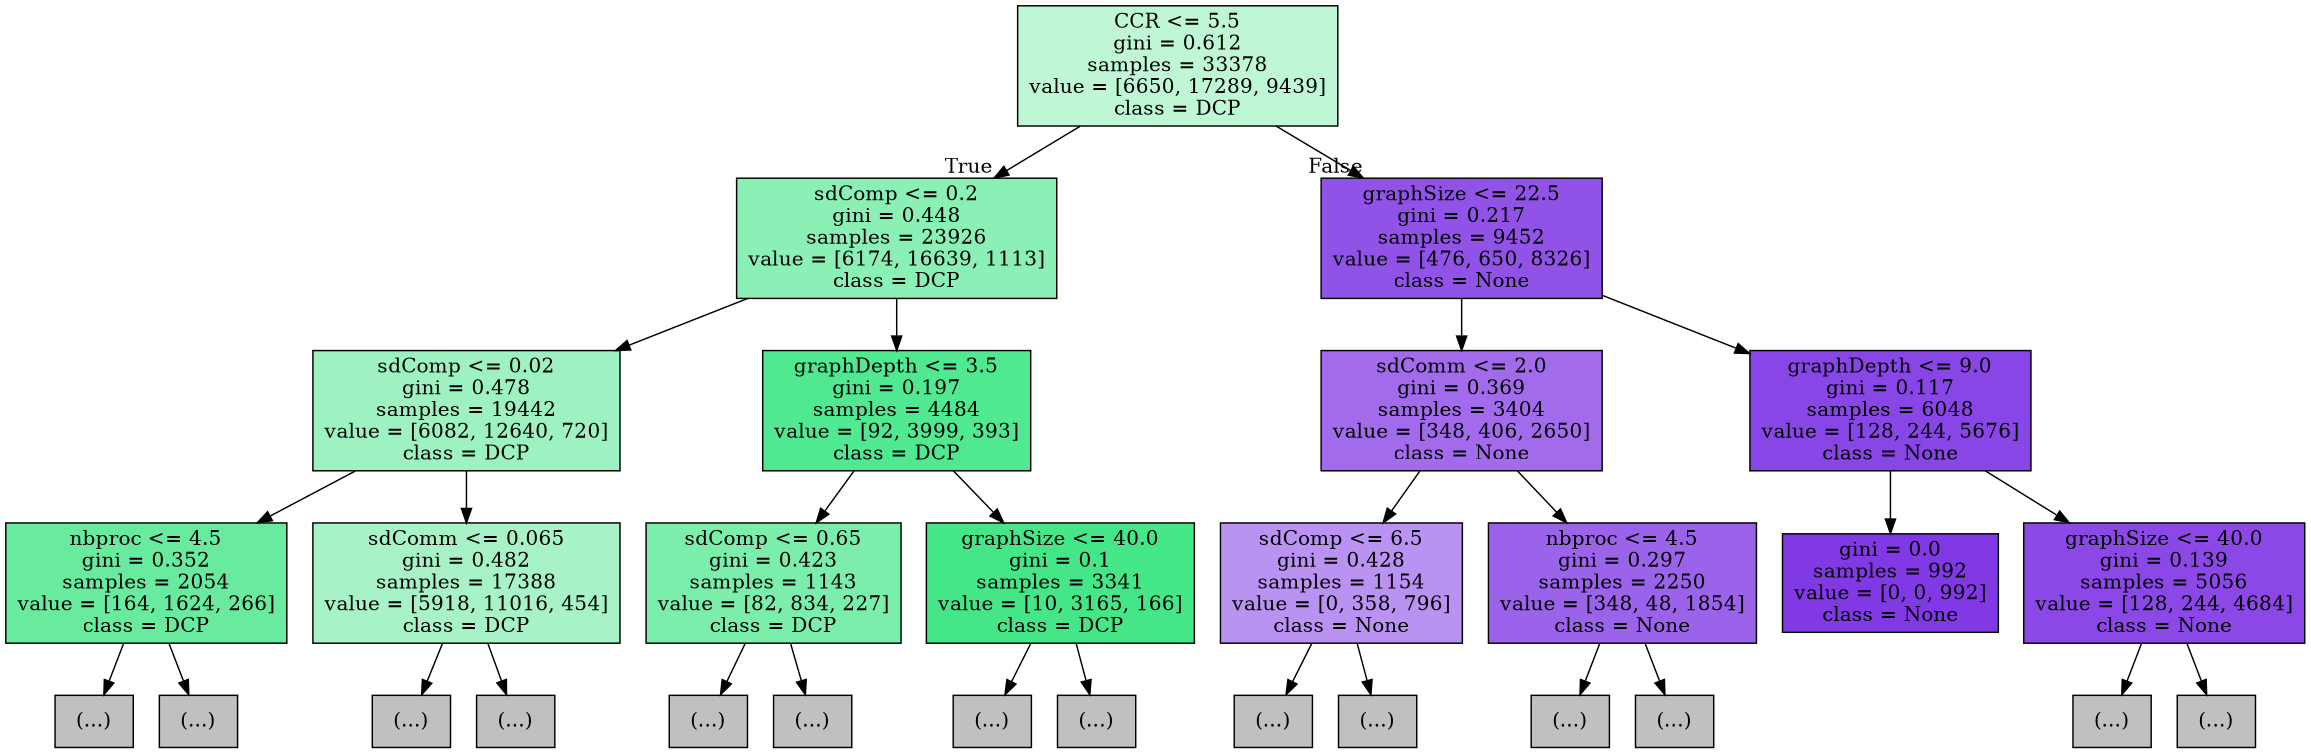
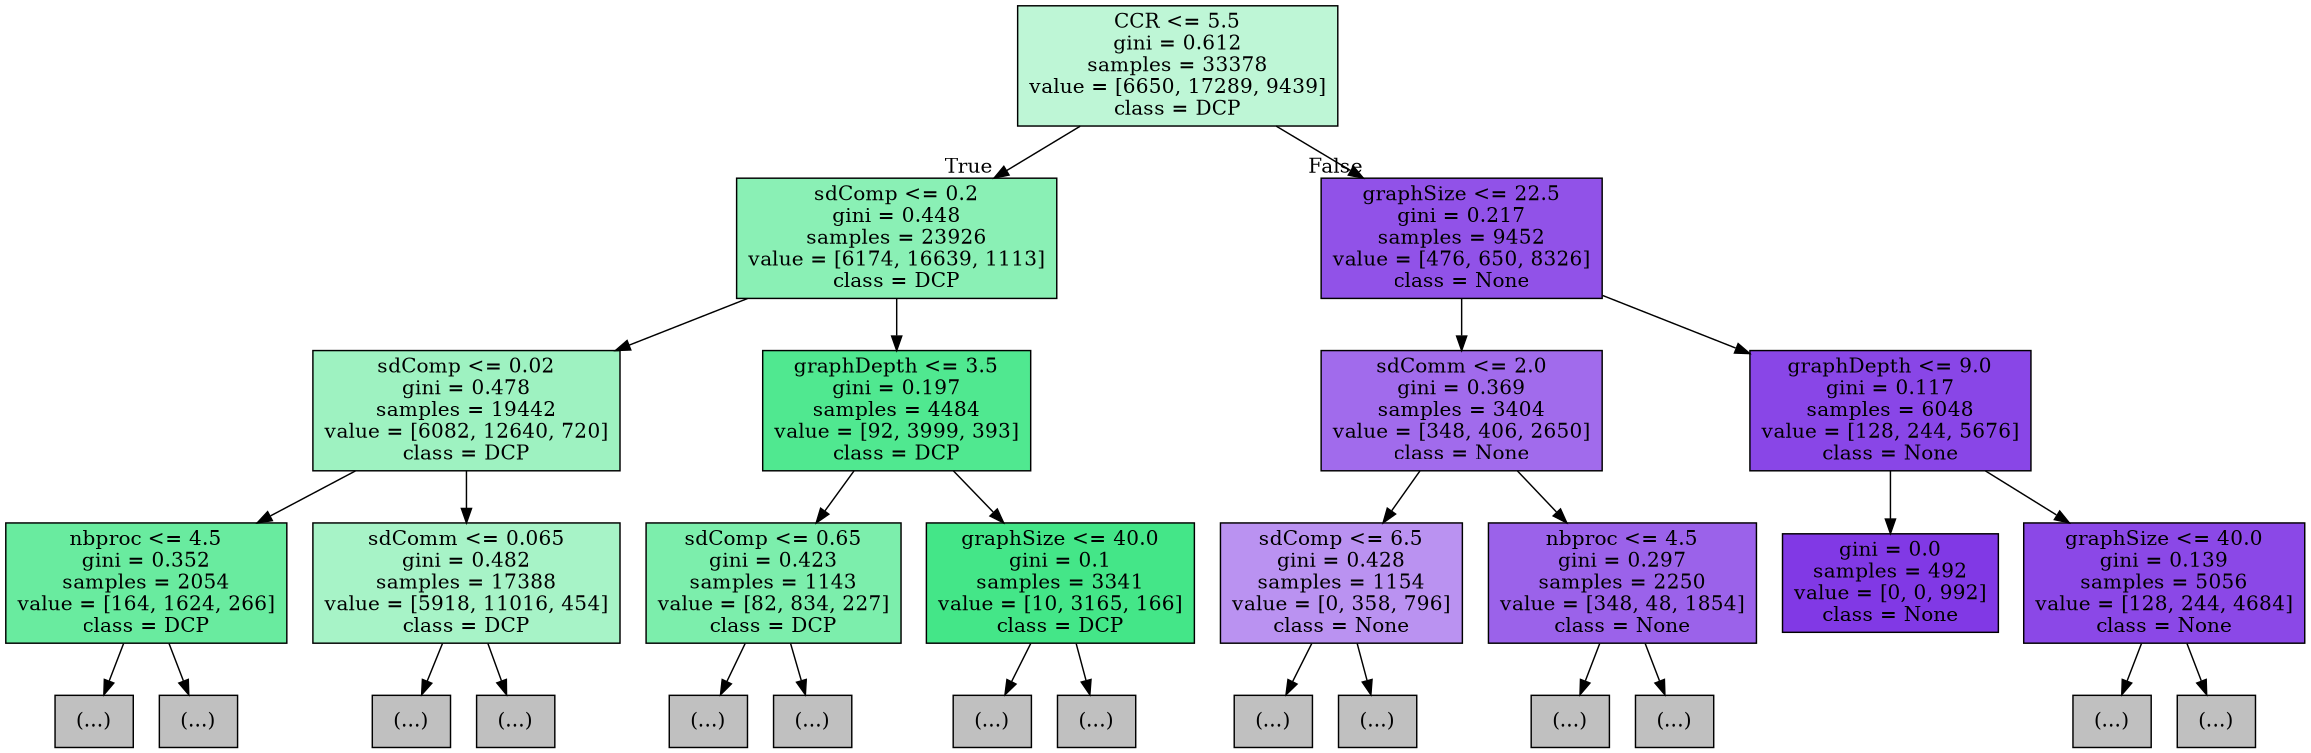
(1890, 583) -> (1890, 583)
